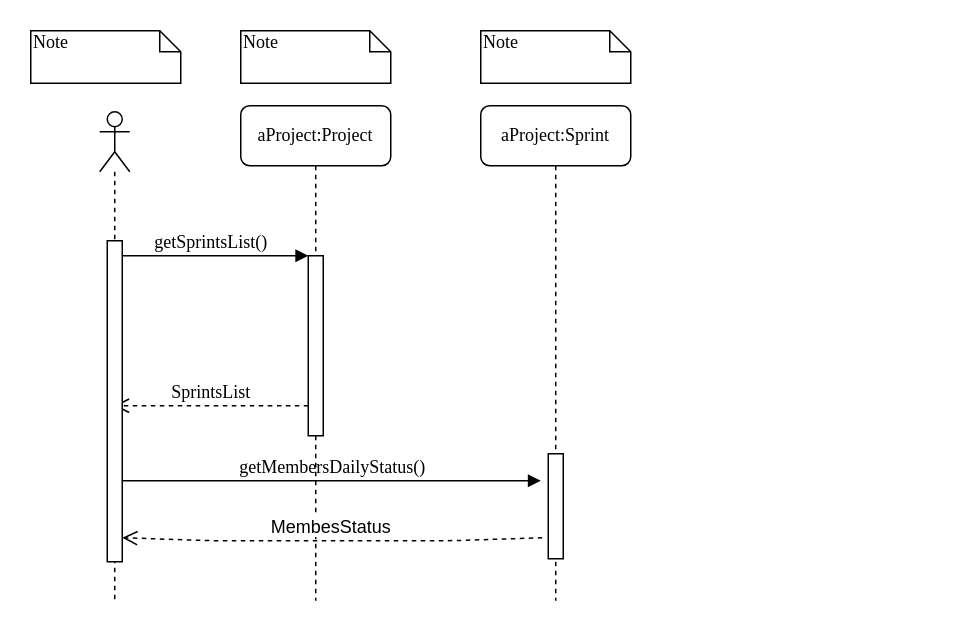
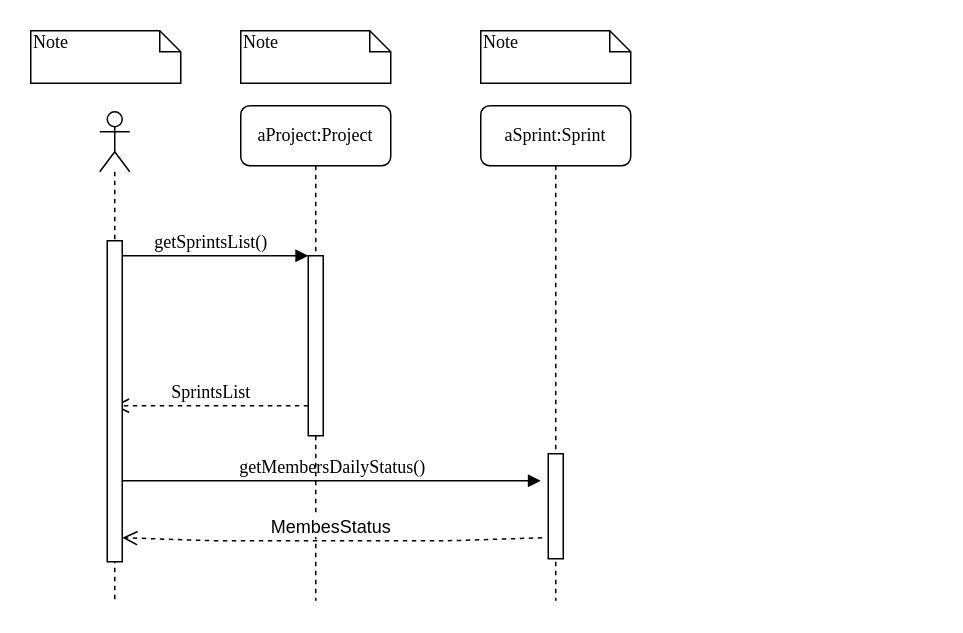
(556, 136) -> (556, 136)
